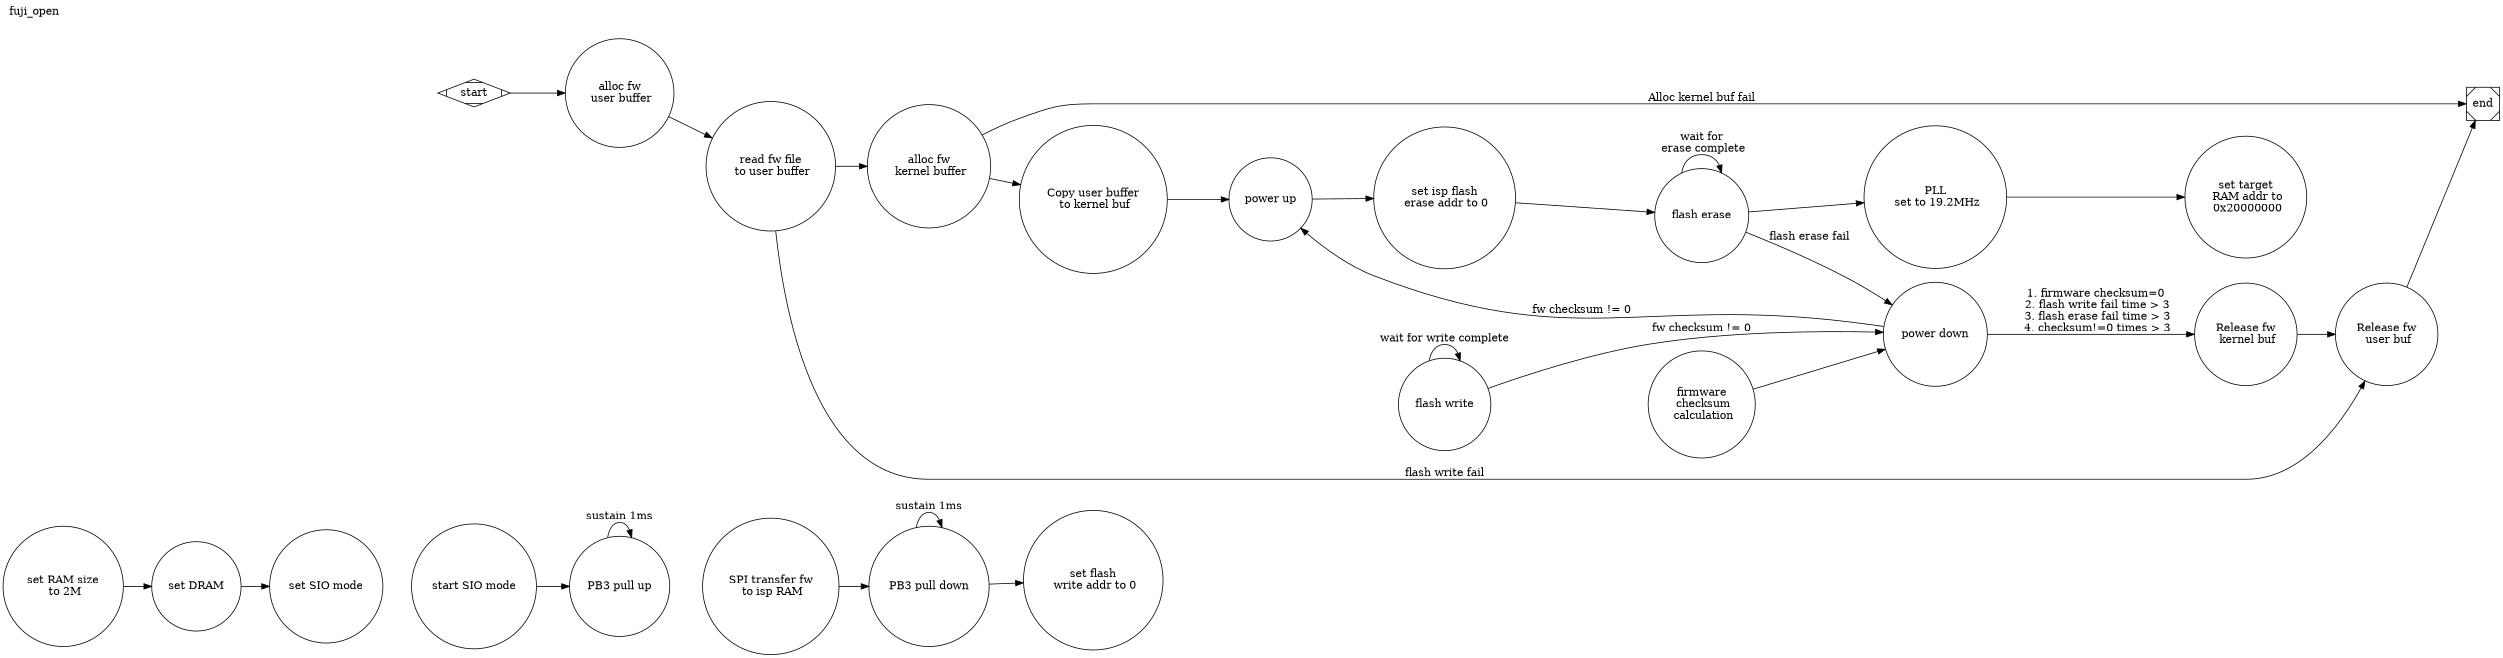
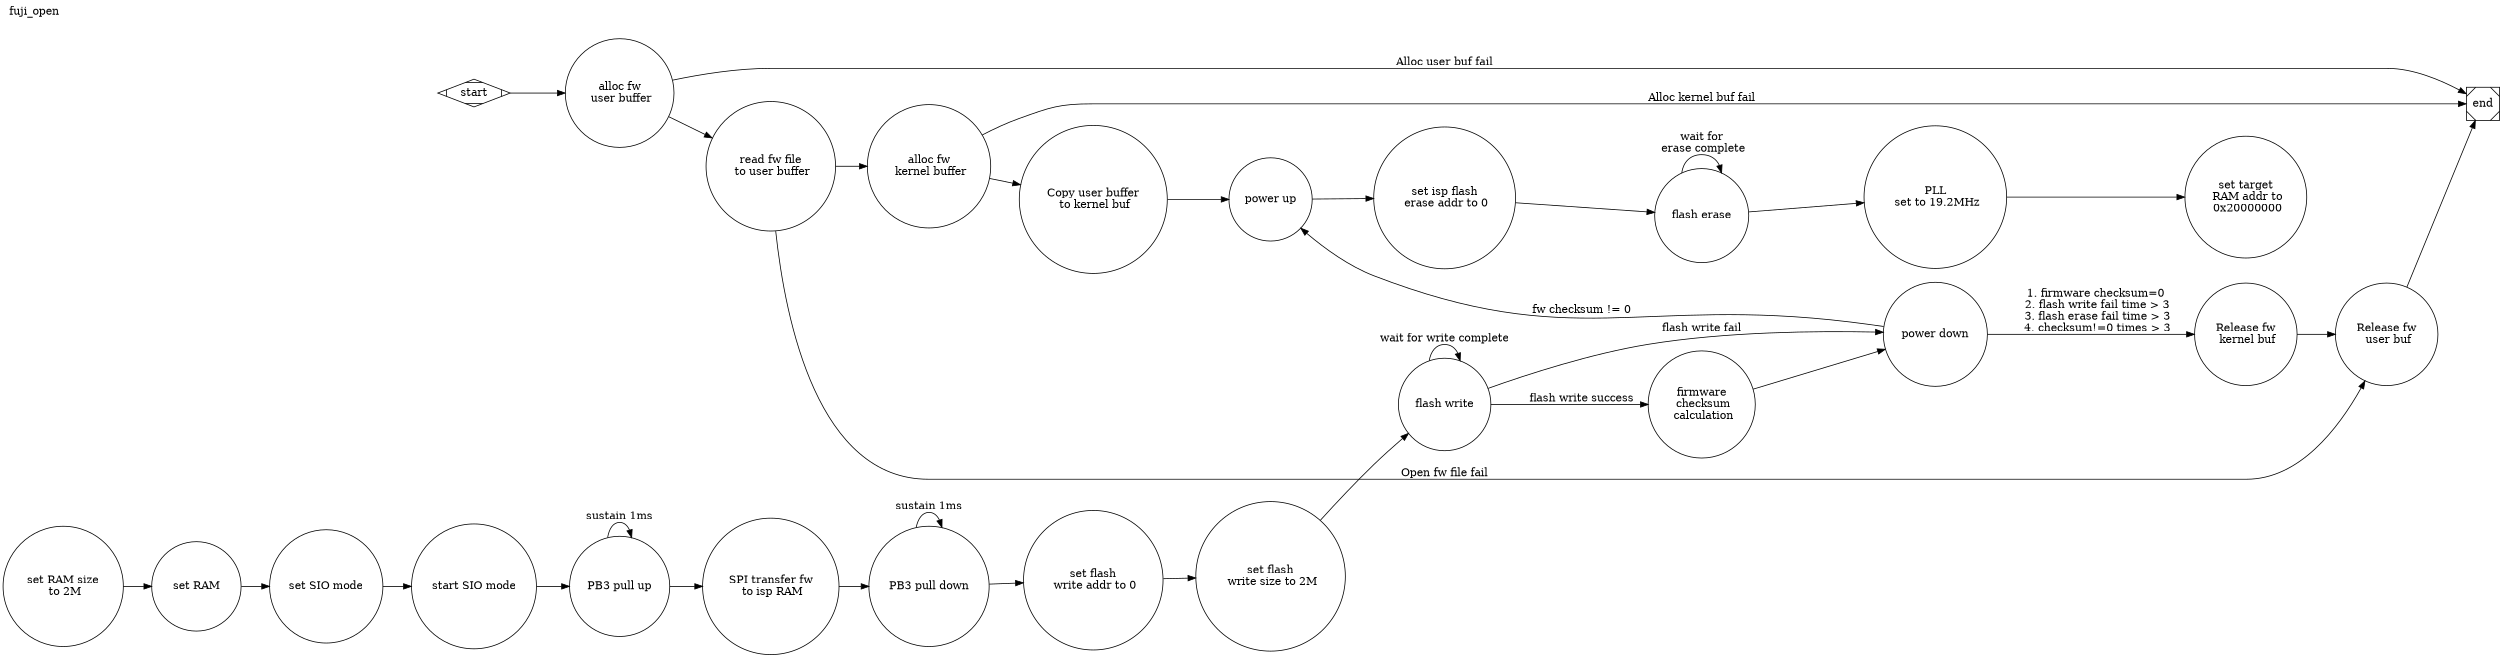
none -> (1567, 68)
(1817, 263) -> none
(1702, 329) -> (1702, 329)
none -> (1566, 404)
(1445, 473) -> (1445, 473)
none -> (1271, 576)
(196, 586) -> (196, 586)
none -> (393, 586)
none -> (682, 586)
